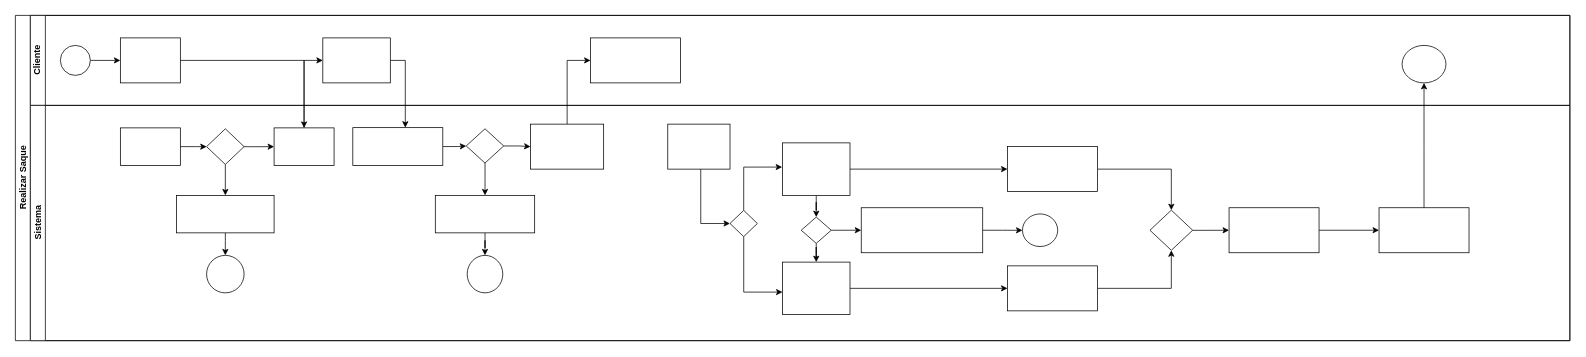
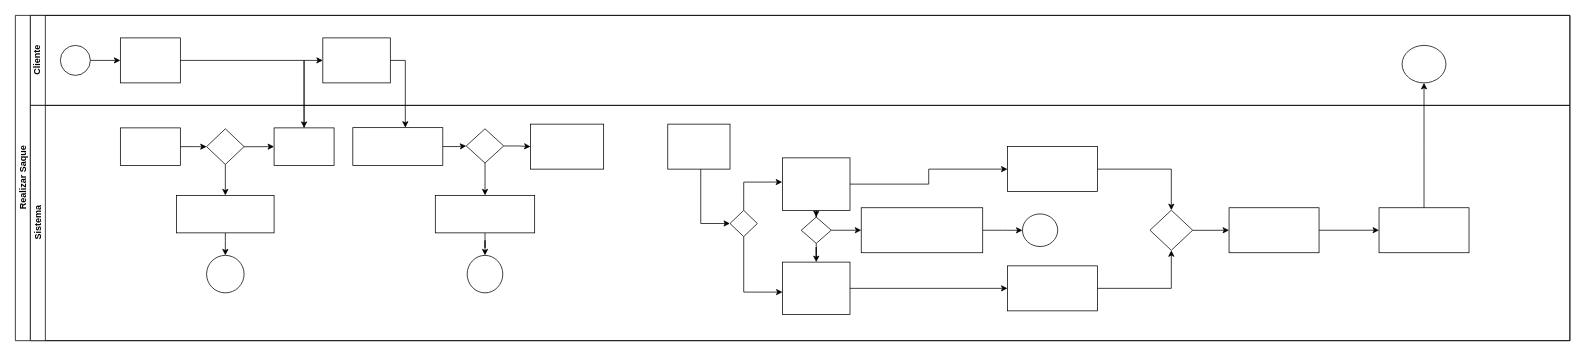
(576, 60) -> none
(636, 60) -> none
(816, 169) -> (816, 184)
